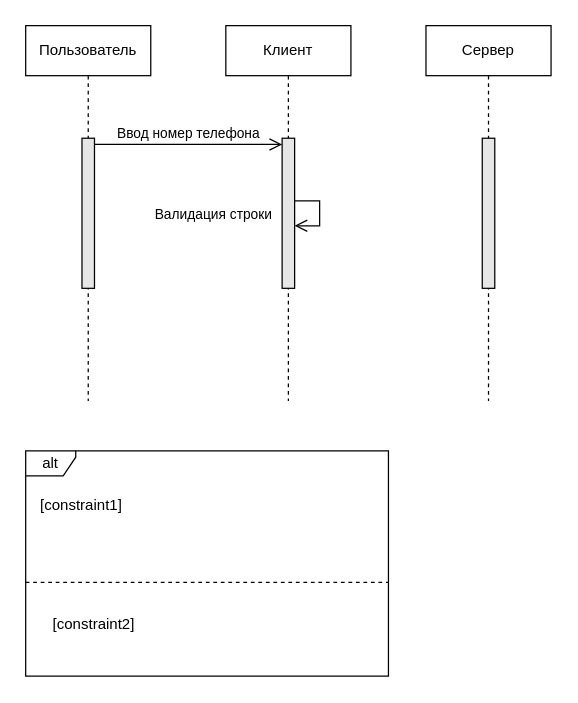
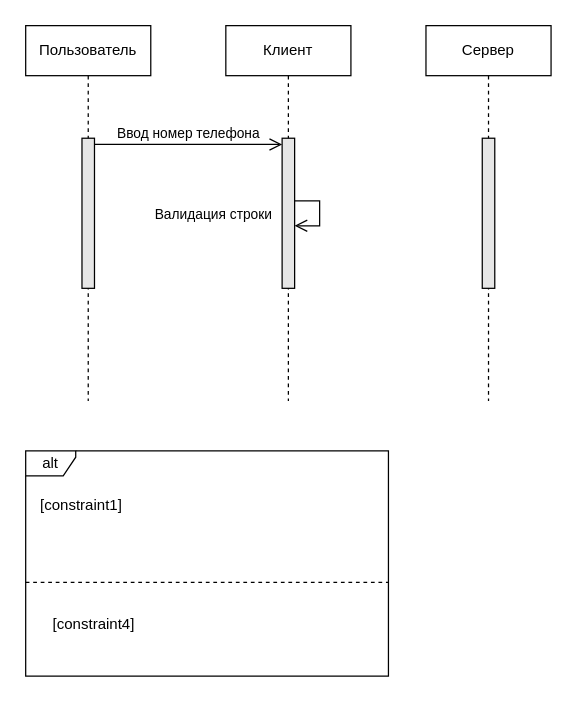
(106, 625) -> (106, 625)
